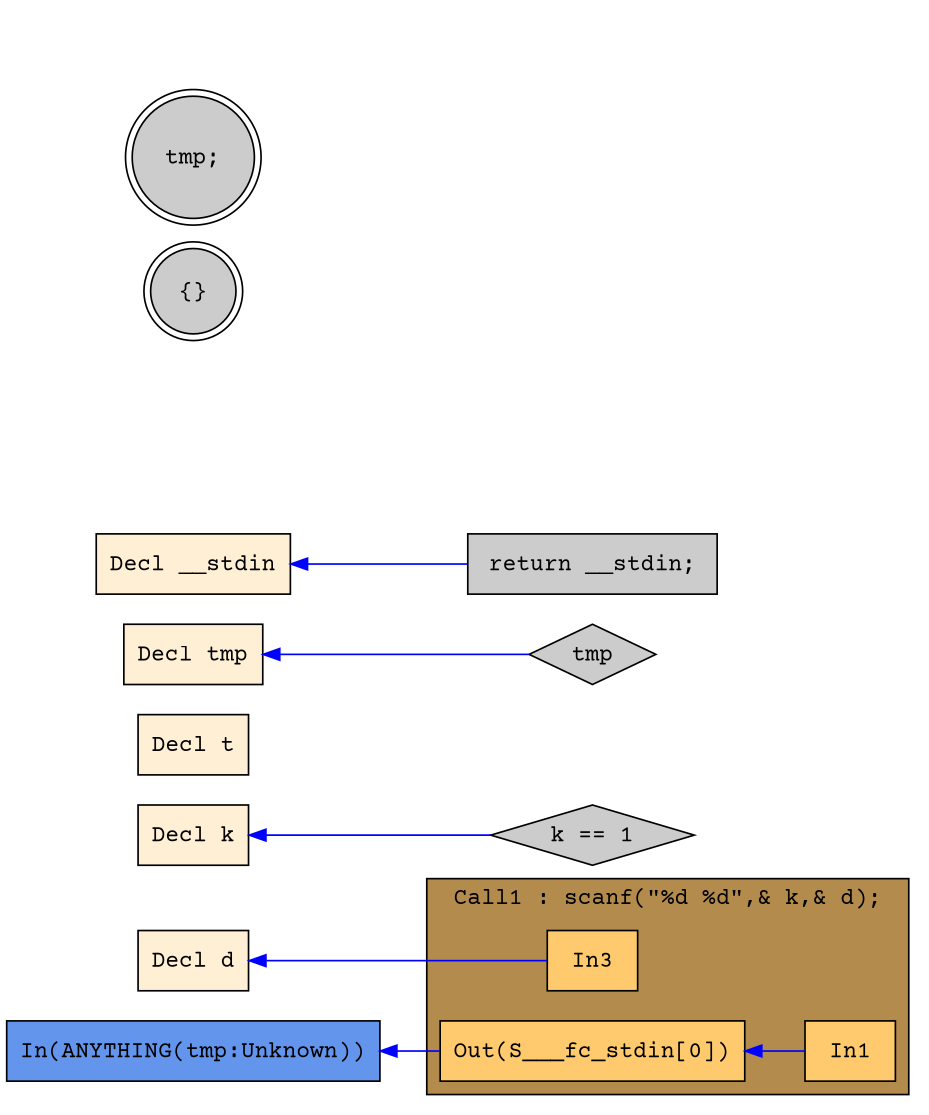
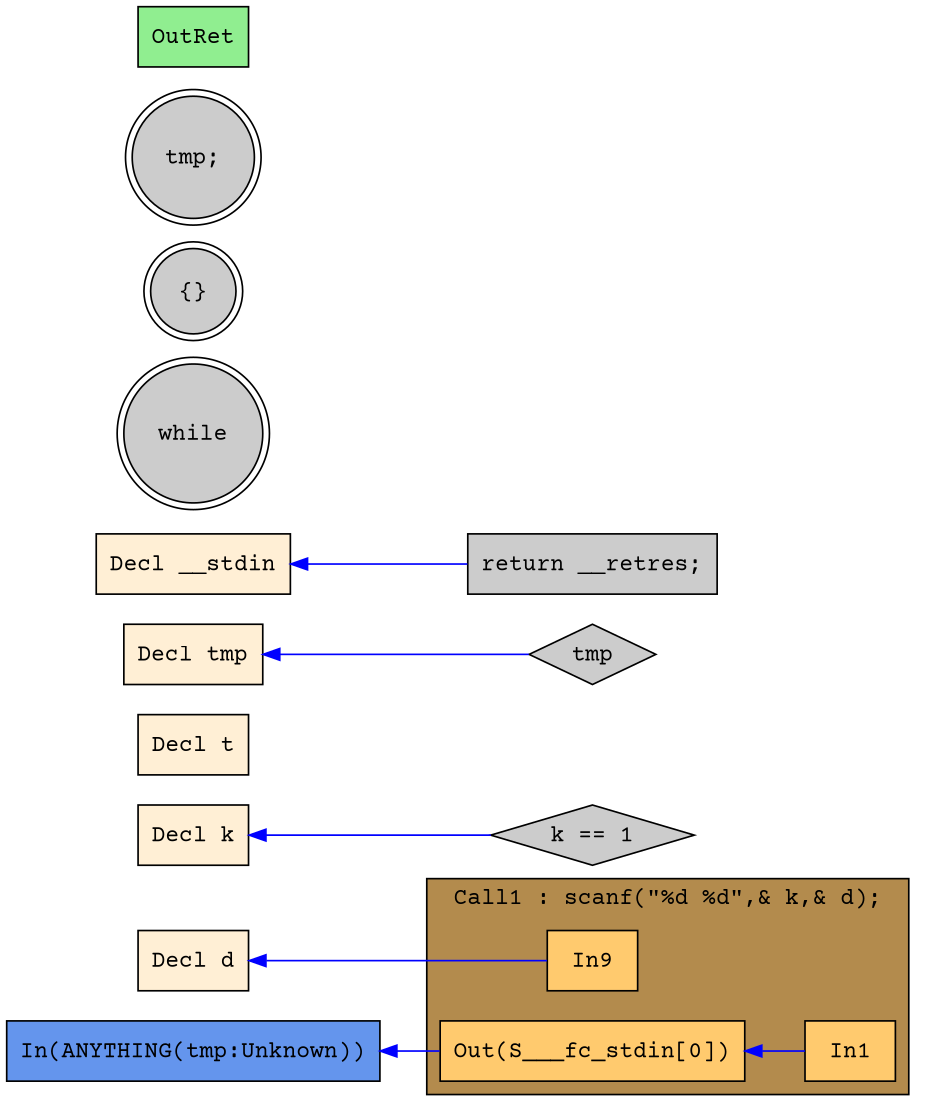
none -> (193, 37)
none -> (193, 433)
(592, 564) -> (592, 564)
(592, 961) -> (592, 961)
